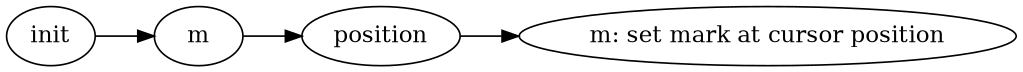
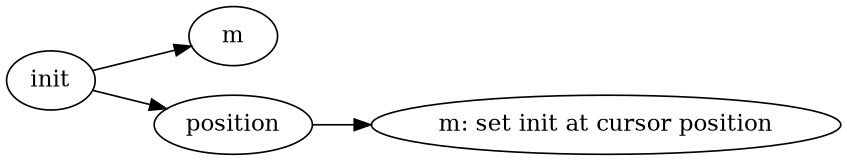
(264, 36) -> (121, 97)
(768, 36) -> (606, 125)
